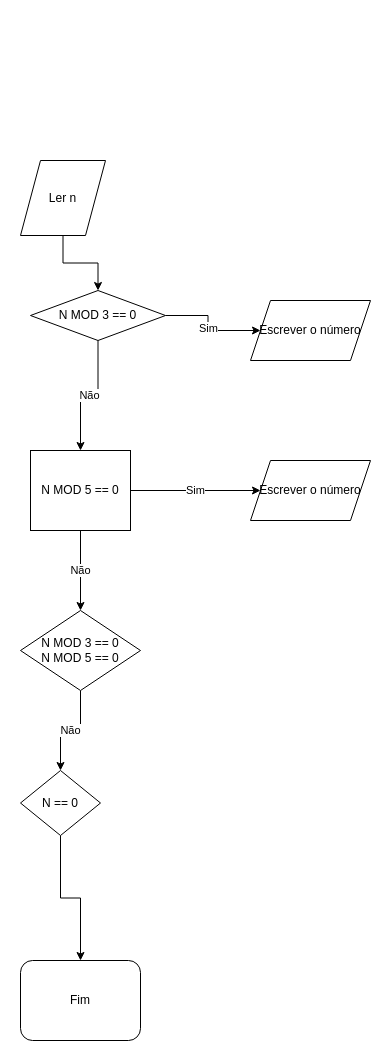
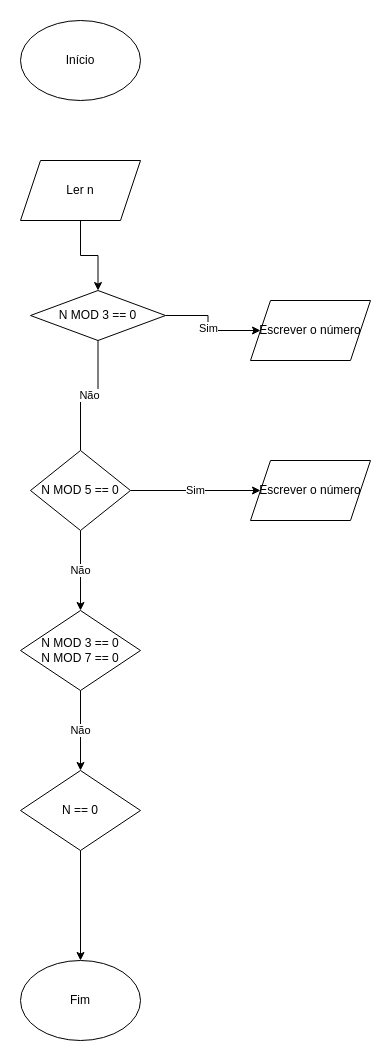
none -> (81, 61)
(63, 198) -> (81, 191)
(81, 442) -> (81, 446)
(81, 491) -> (81, 491)
(81, 651) -> (81, 651)
(61, 803) -> (81, 811)
(81, 1001) -> (81, 1001)
